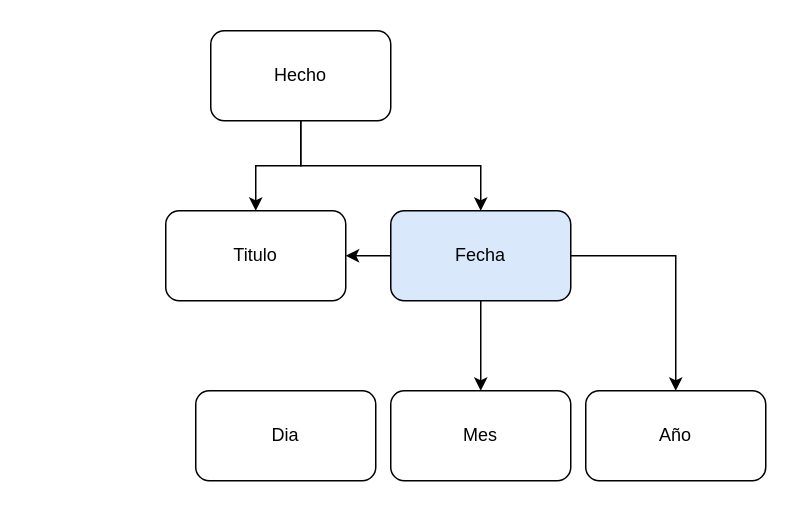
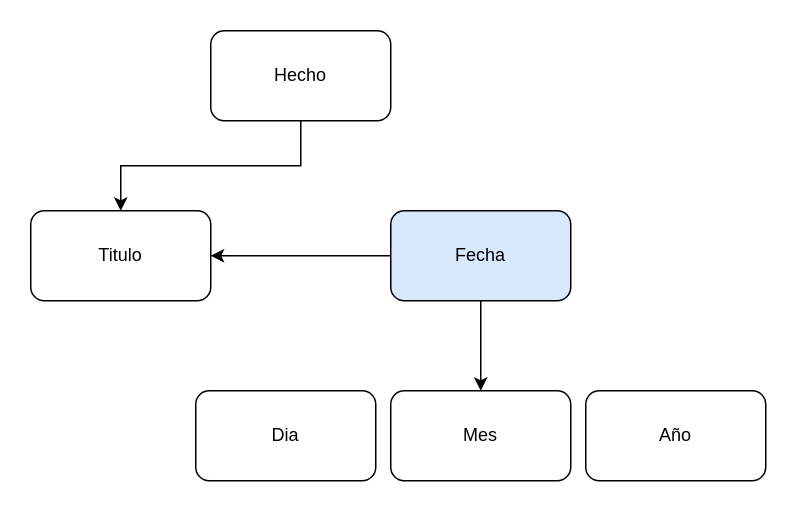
(408, 166) -> none
(256, 256) -> (121, 256)
(676, 266) -> none
